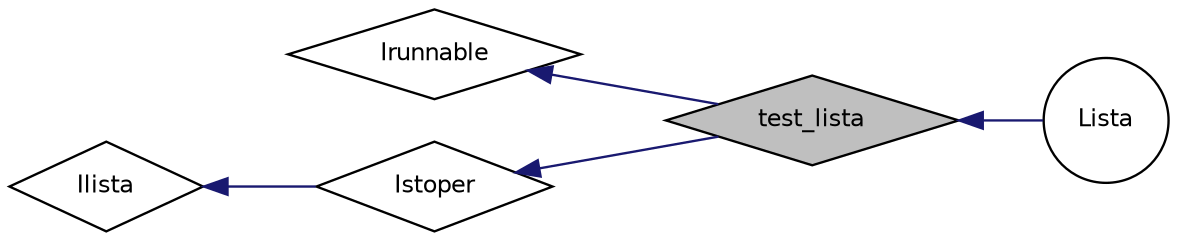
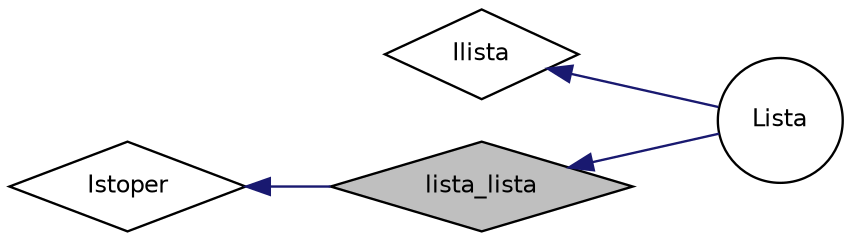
(434, 54) -> none
(812, 120) -> (482, 187)
(272, 187) -> (645, 90)
